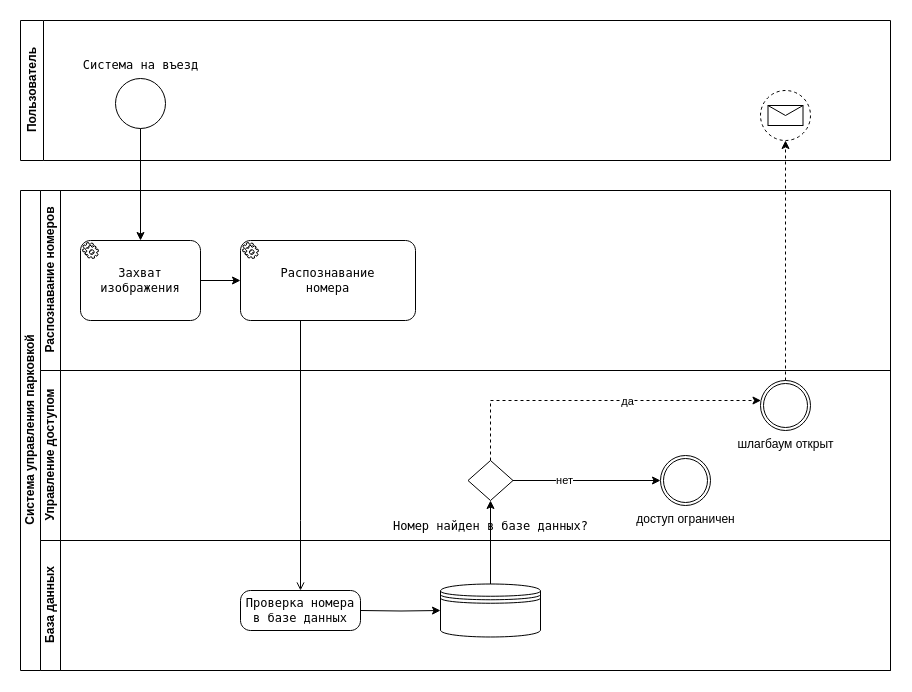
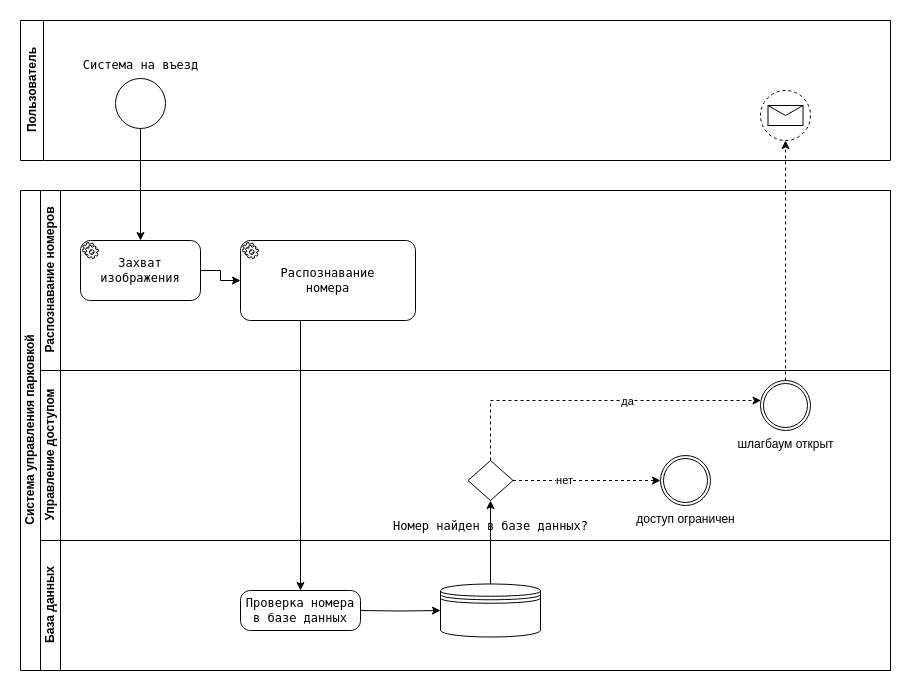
(141, 281) -> (141, 271)
(613, 481) -> (613, 481)
(301, 584) -> (301, 582)
